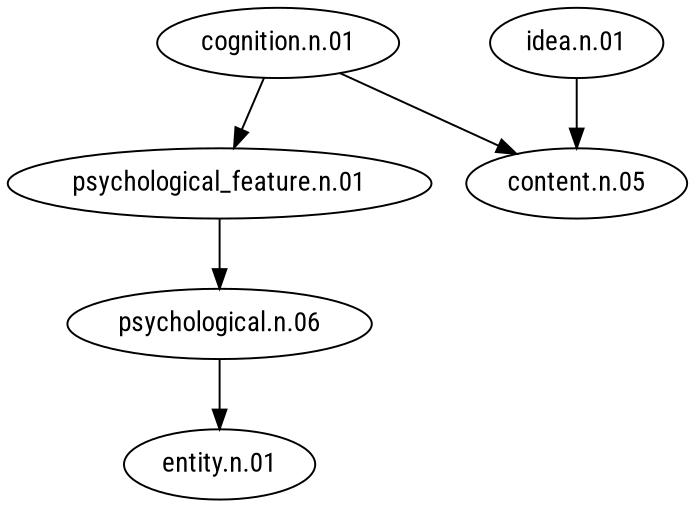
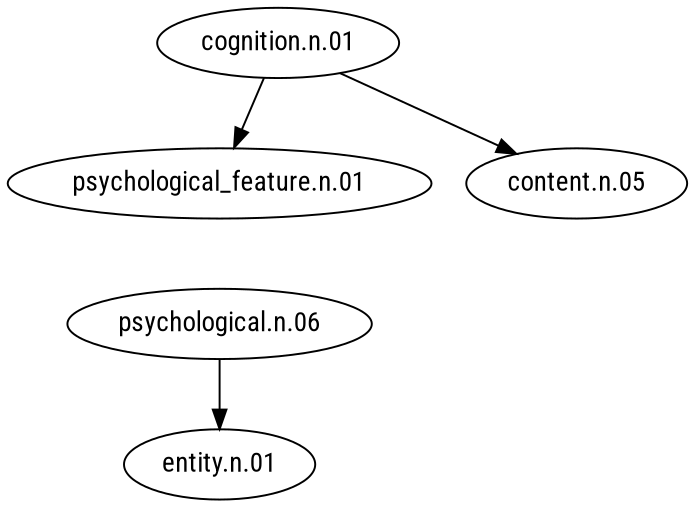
(577, 43) -> none
(220, 244) -> none
